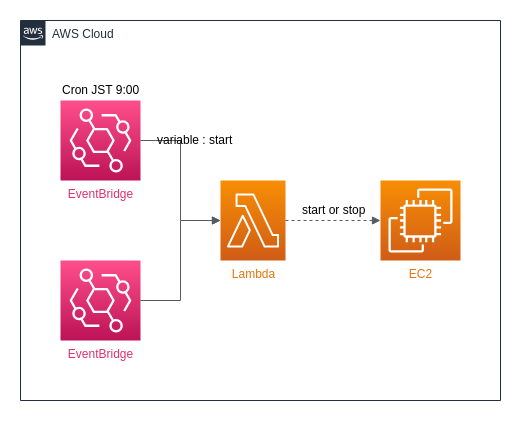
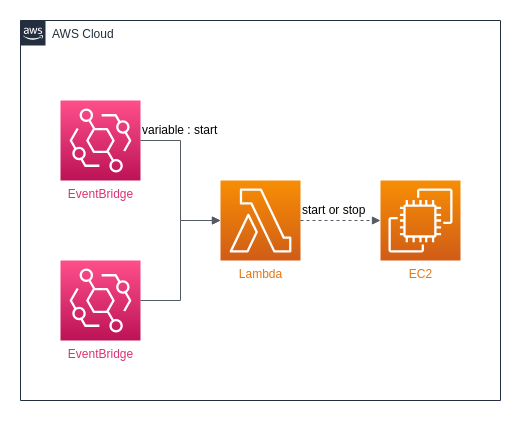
(111, 91) -> none
(206, 141) -> (191, 131)
(253, 221) -> (261, 221)
